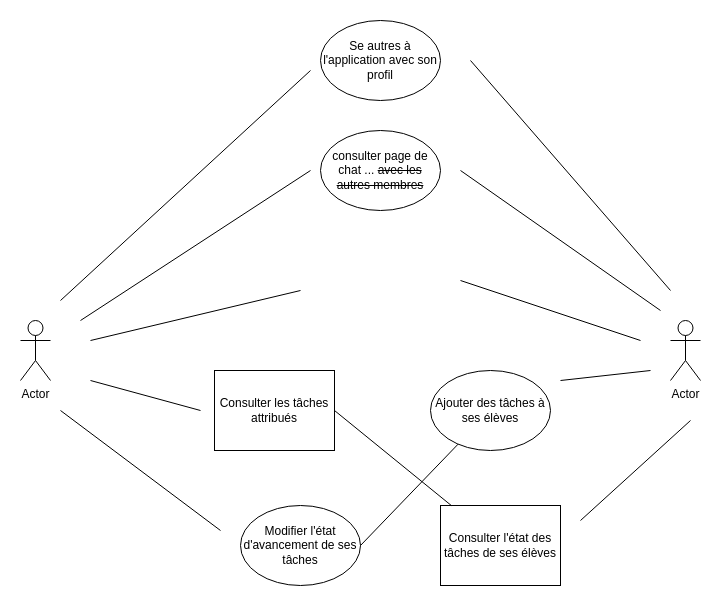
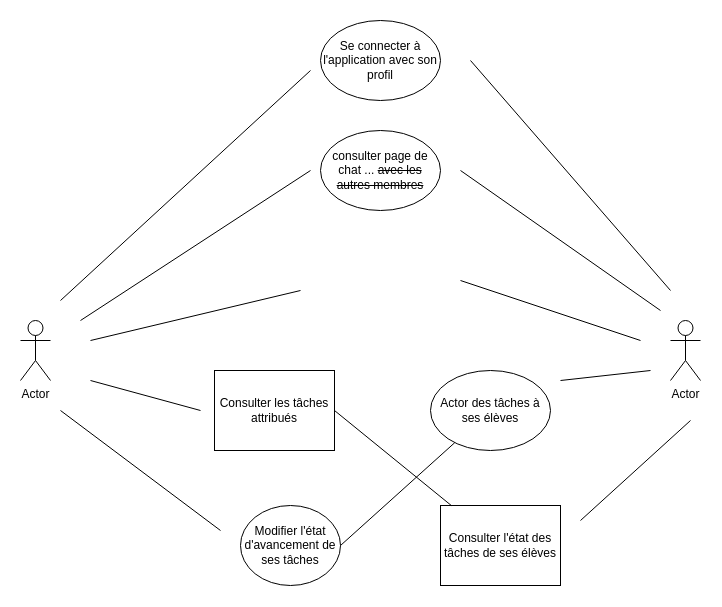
(381, 61) -> (381, 61)
(491, 411) -> (491, 411)
(301, 546) -> (291, 546)
